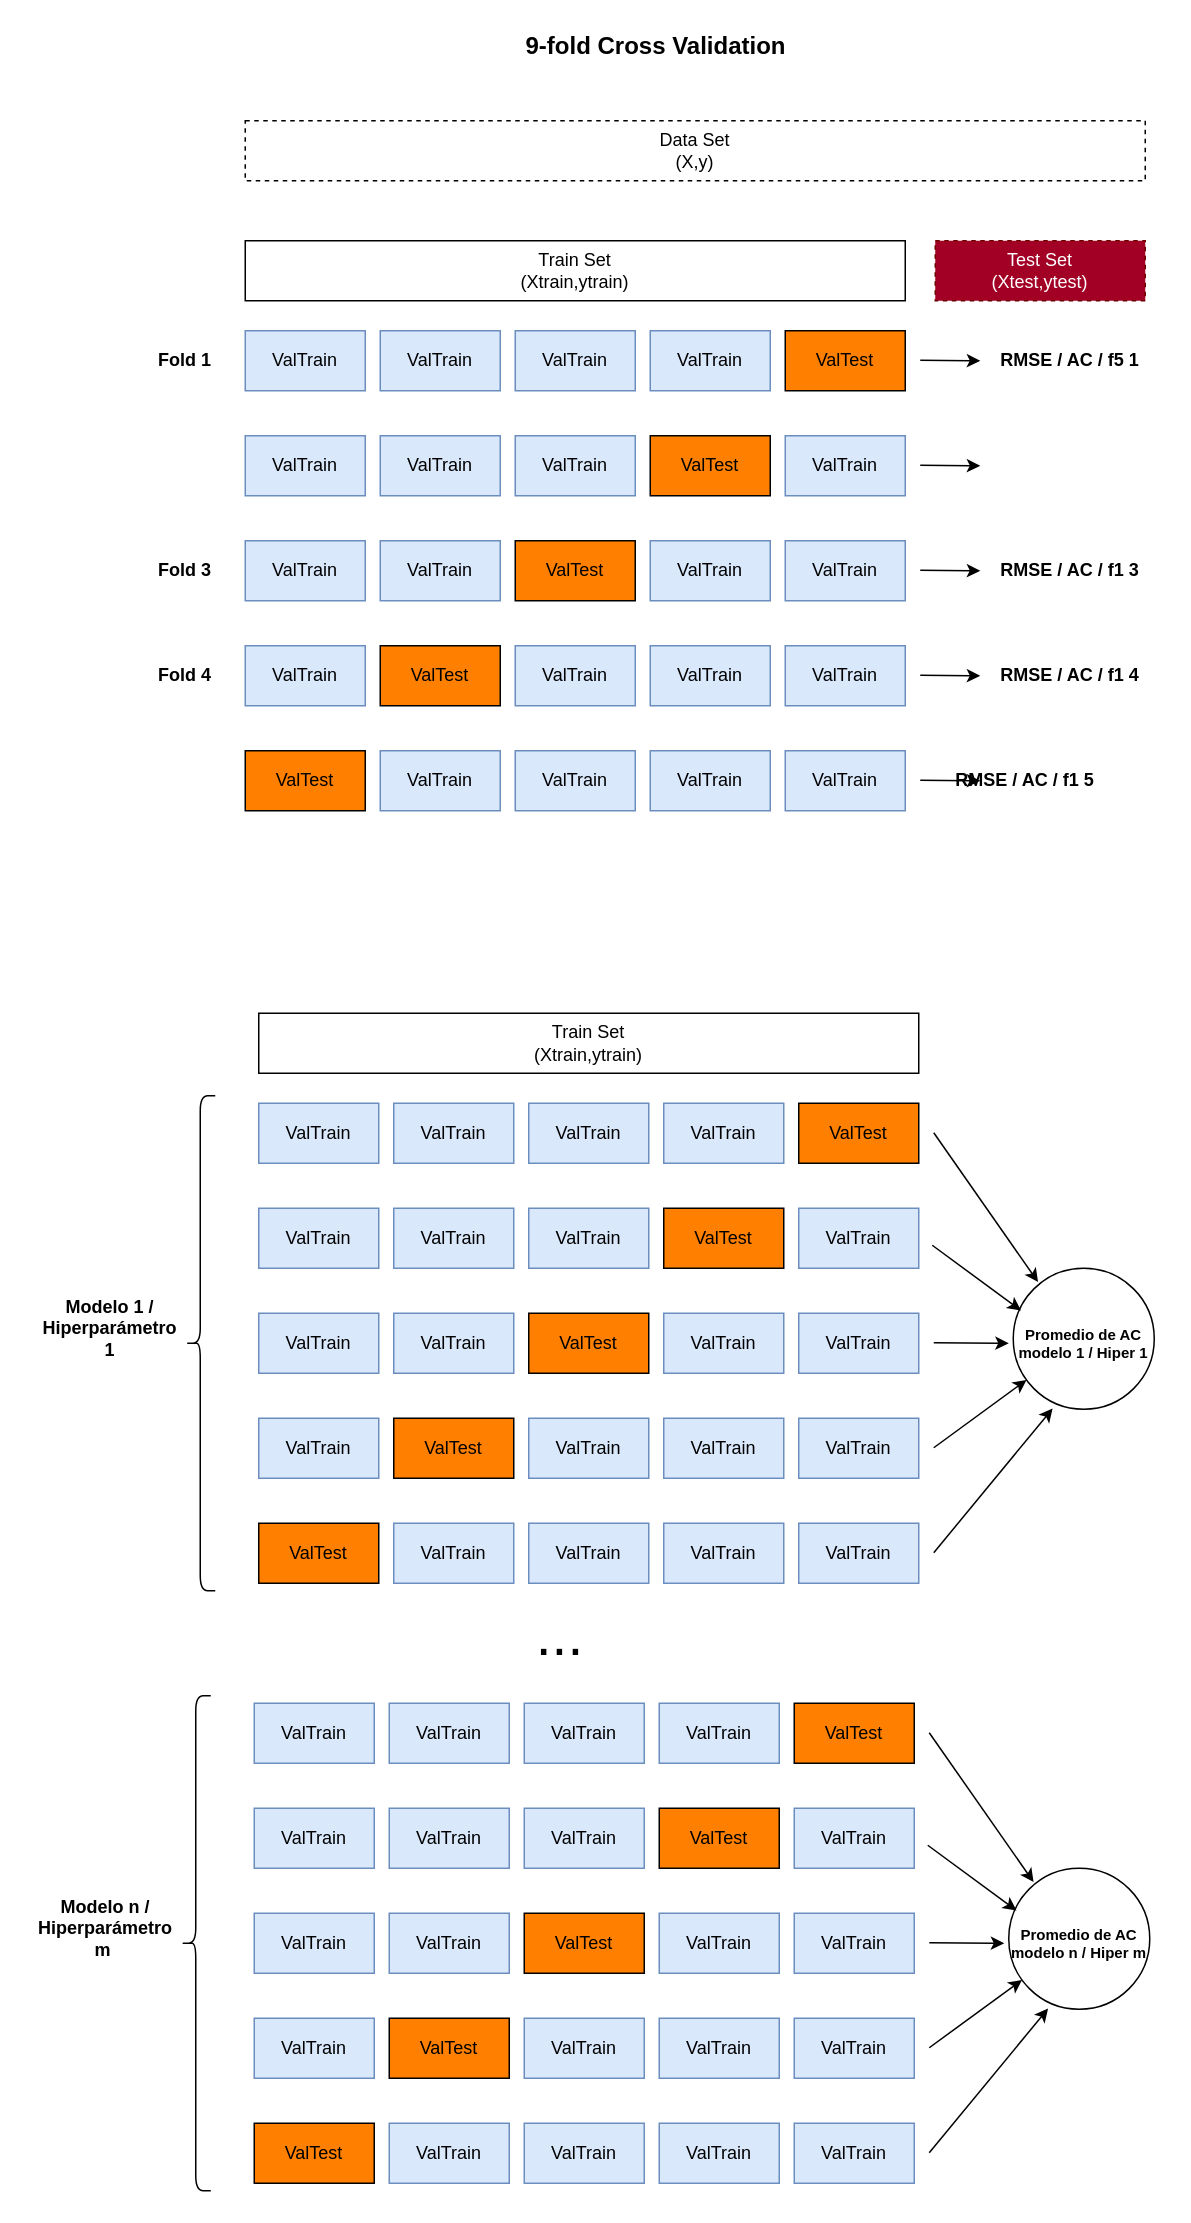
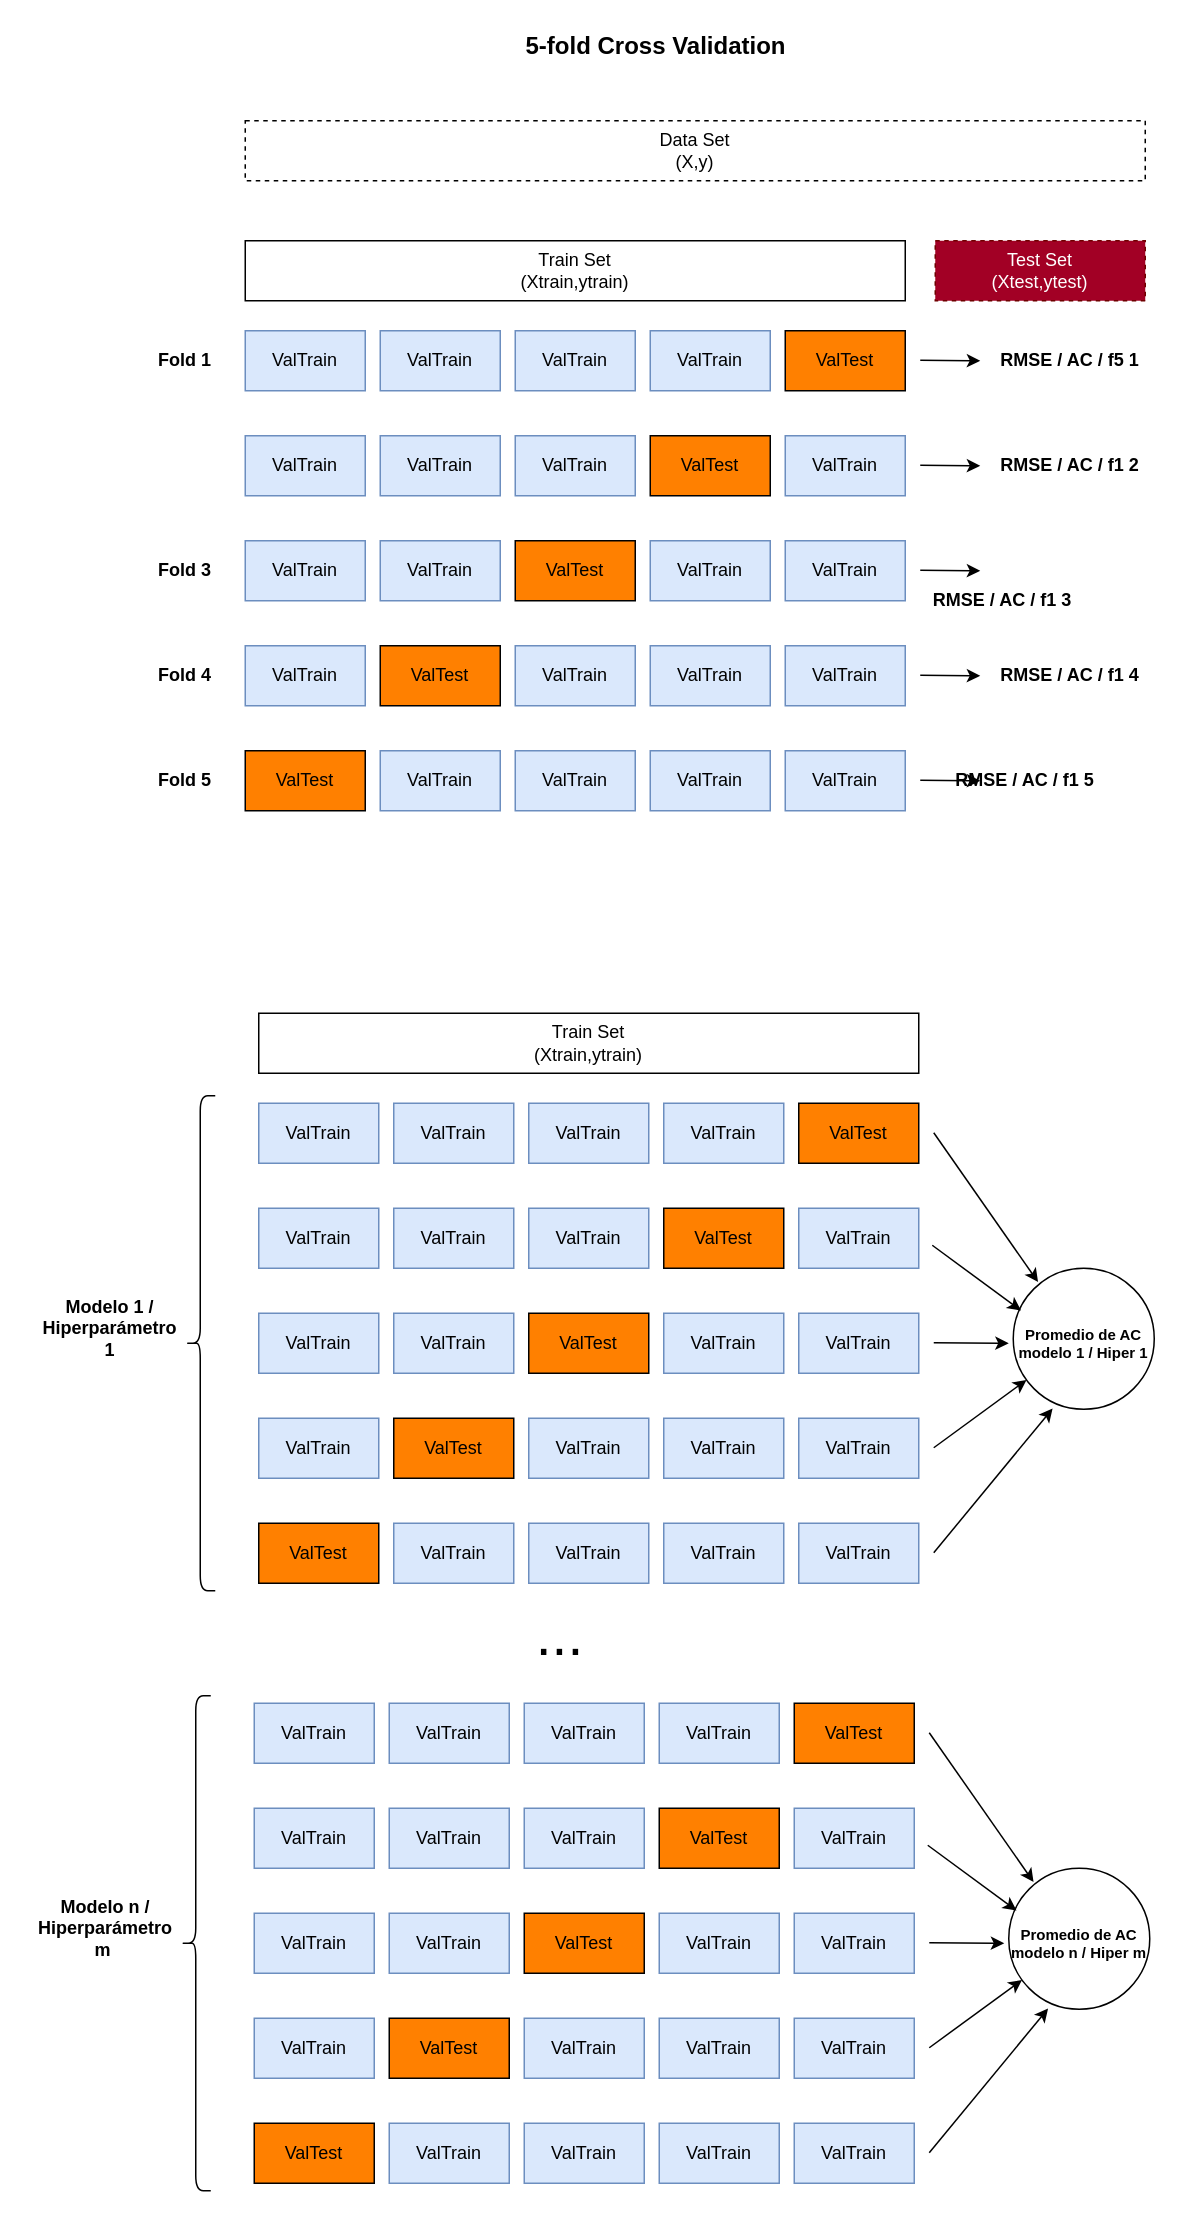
(656, 46) -> (656, 46)
none -> (1070, 466)
(1070, 571) -> (1003, 601)
none -> (185, 781)
